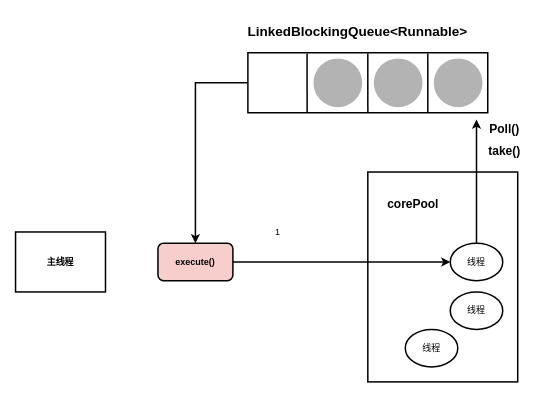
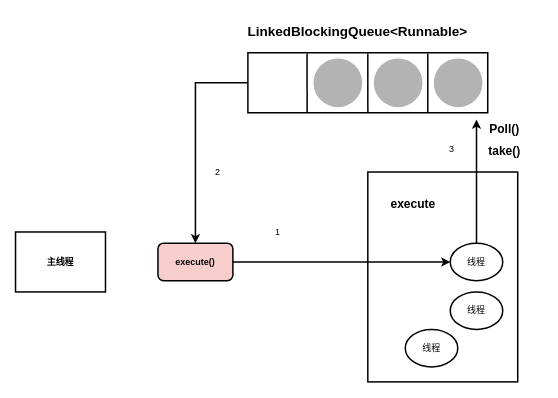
none -> (452, 150)
none -> (218, 172)
(413, 202) -> (413, 202)
